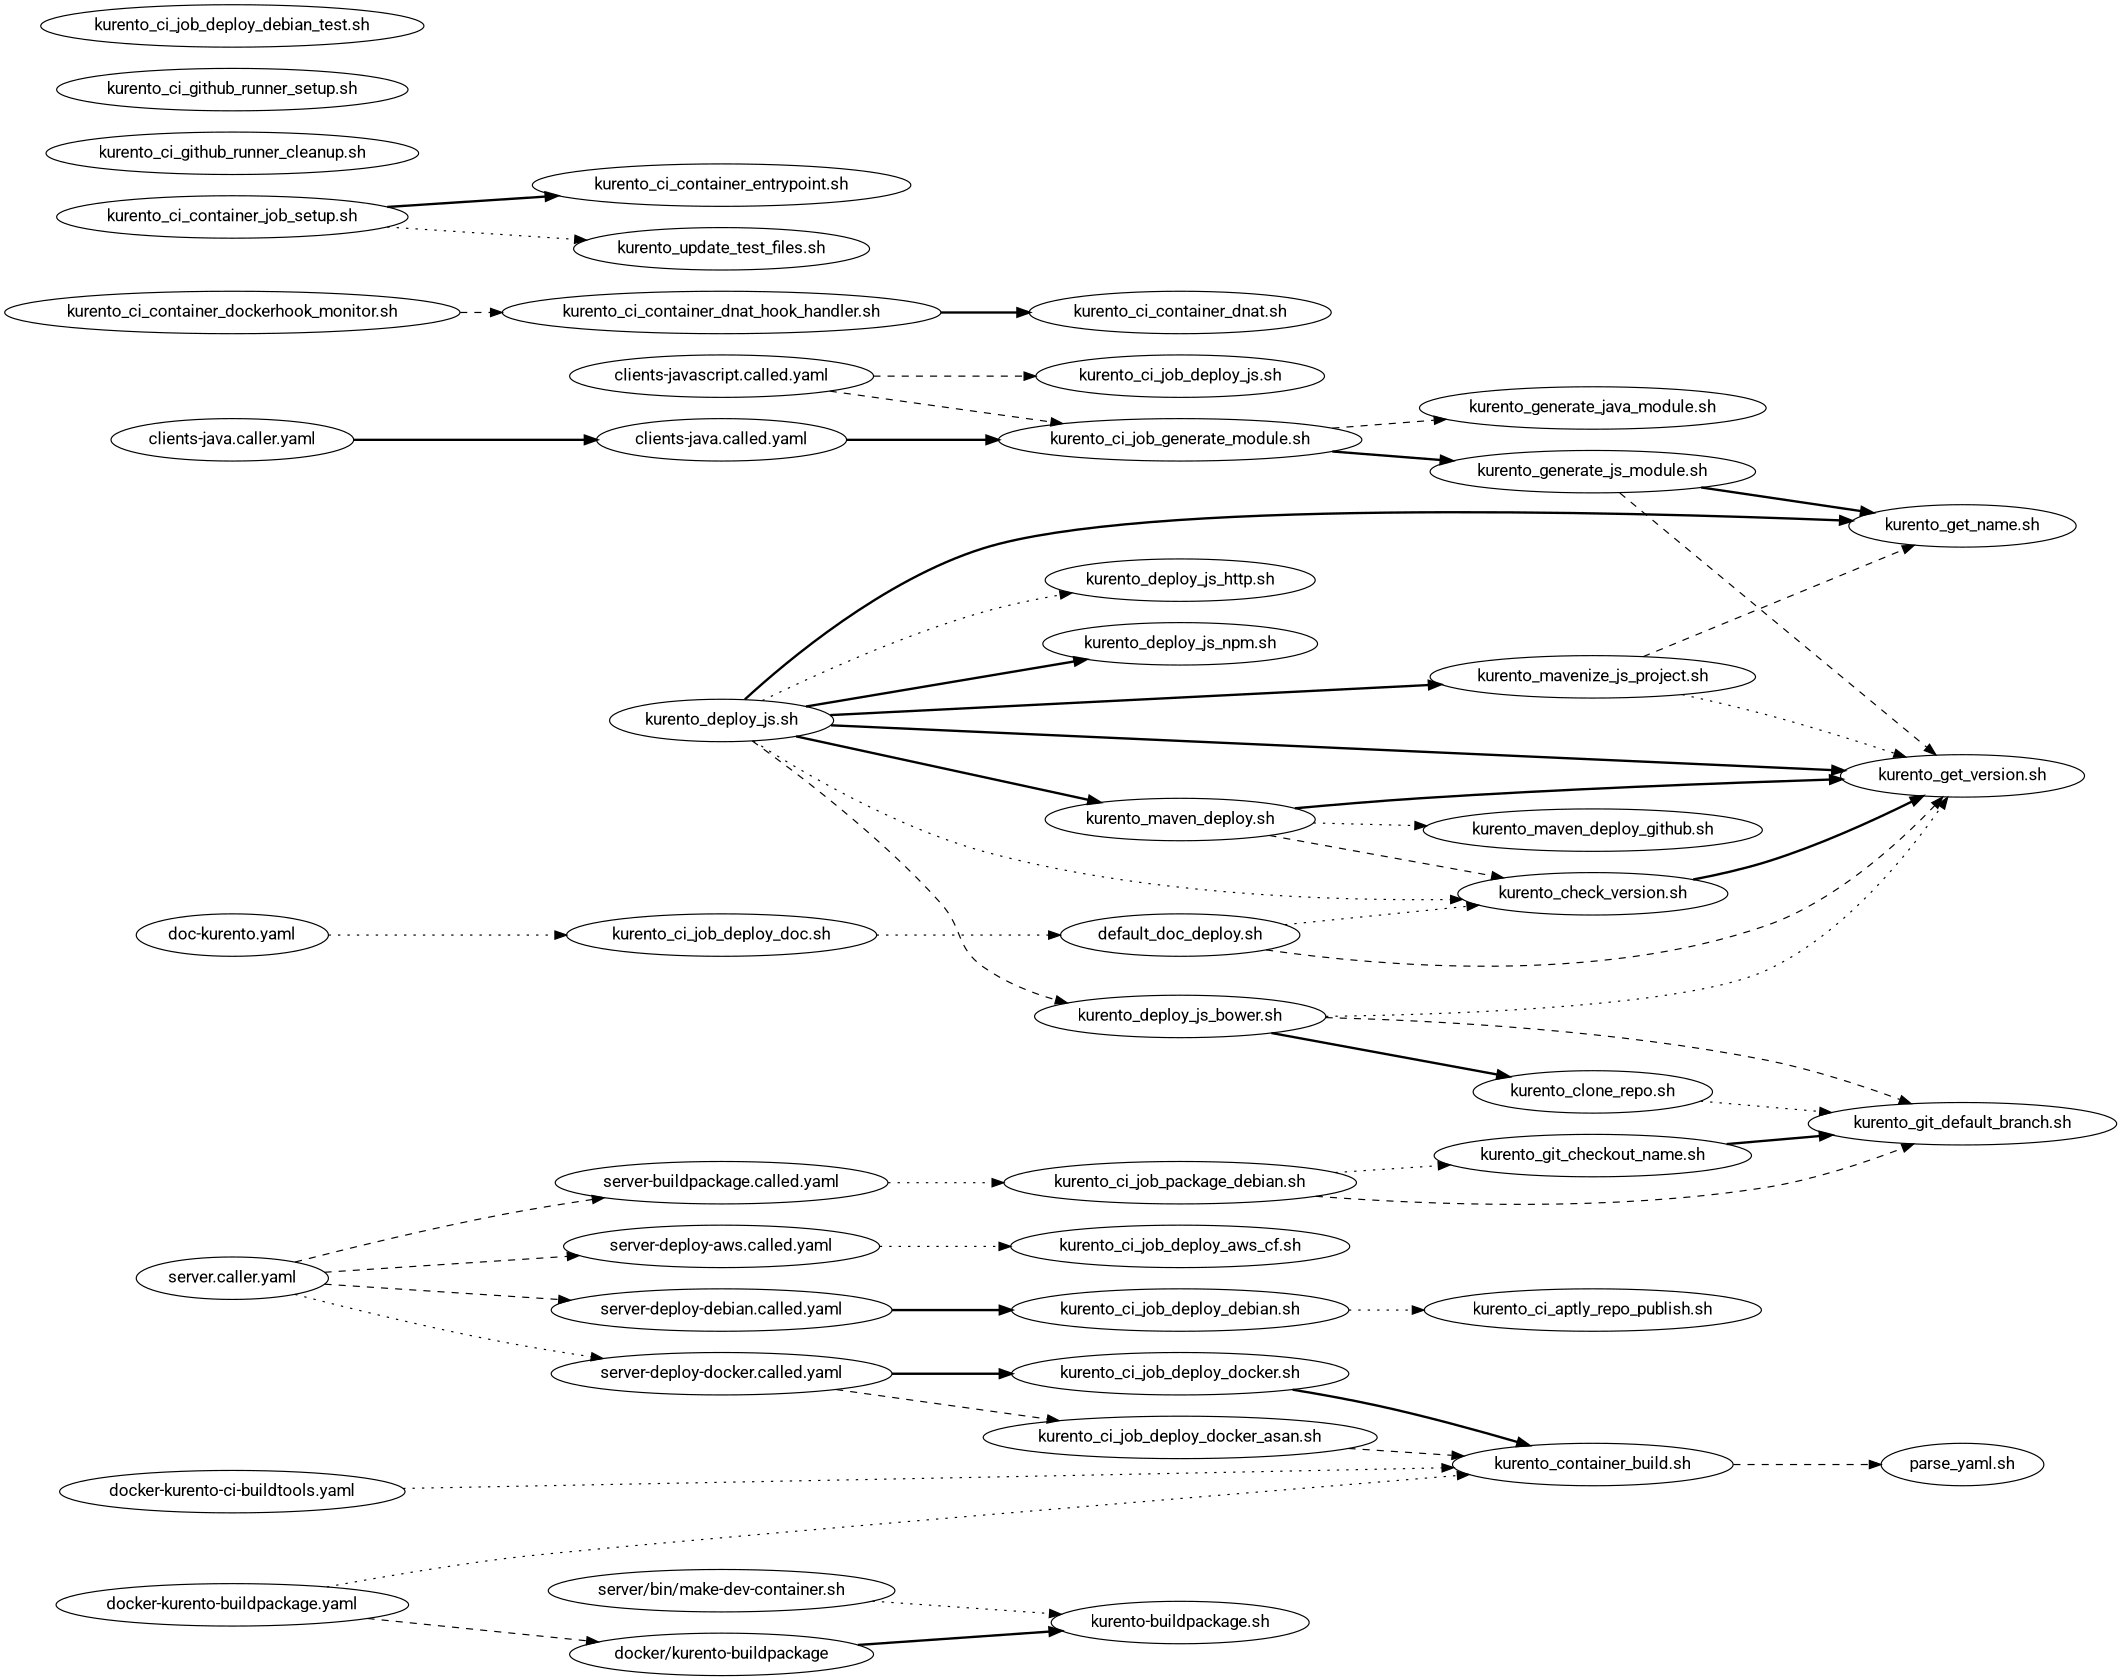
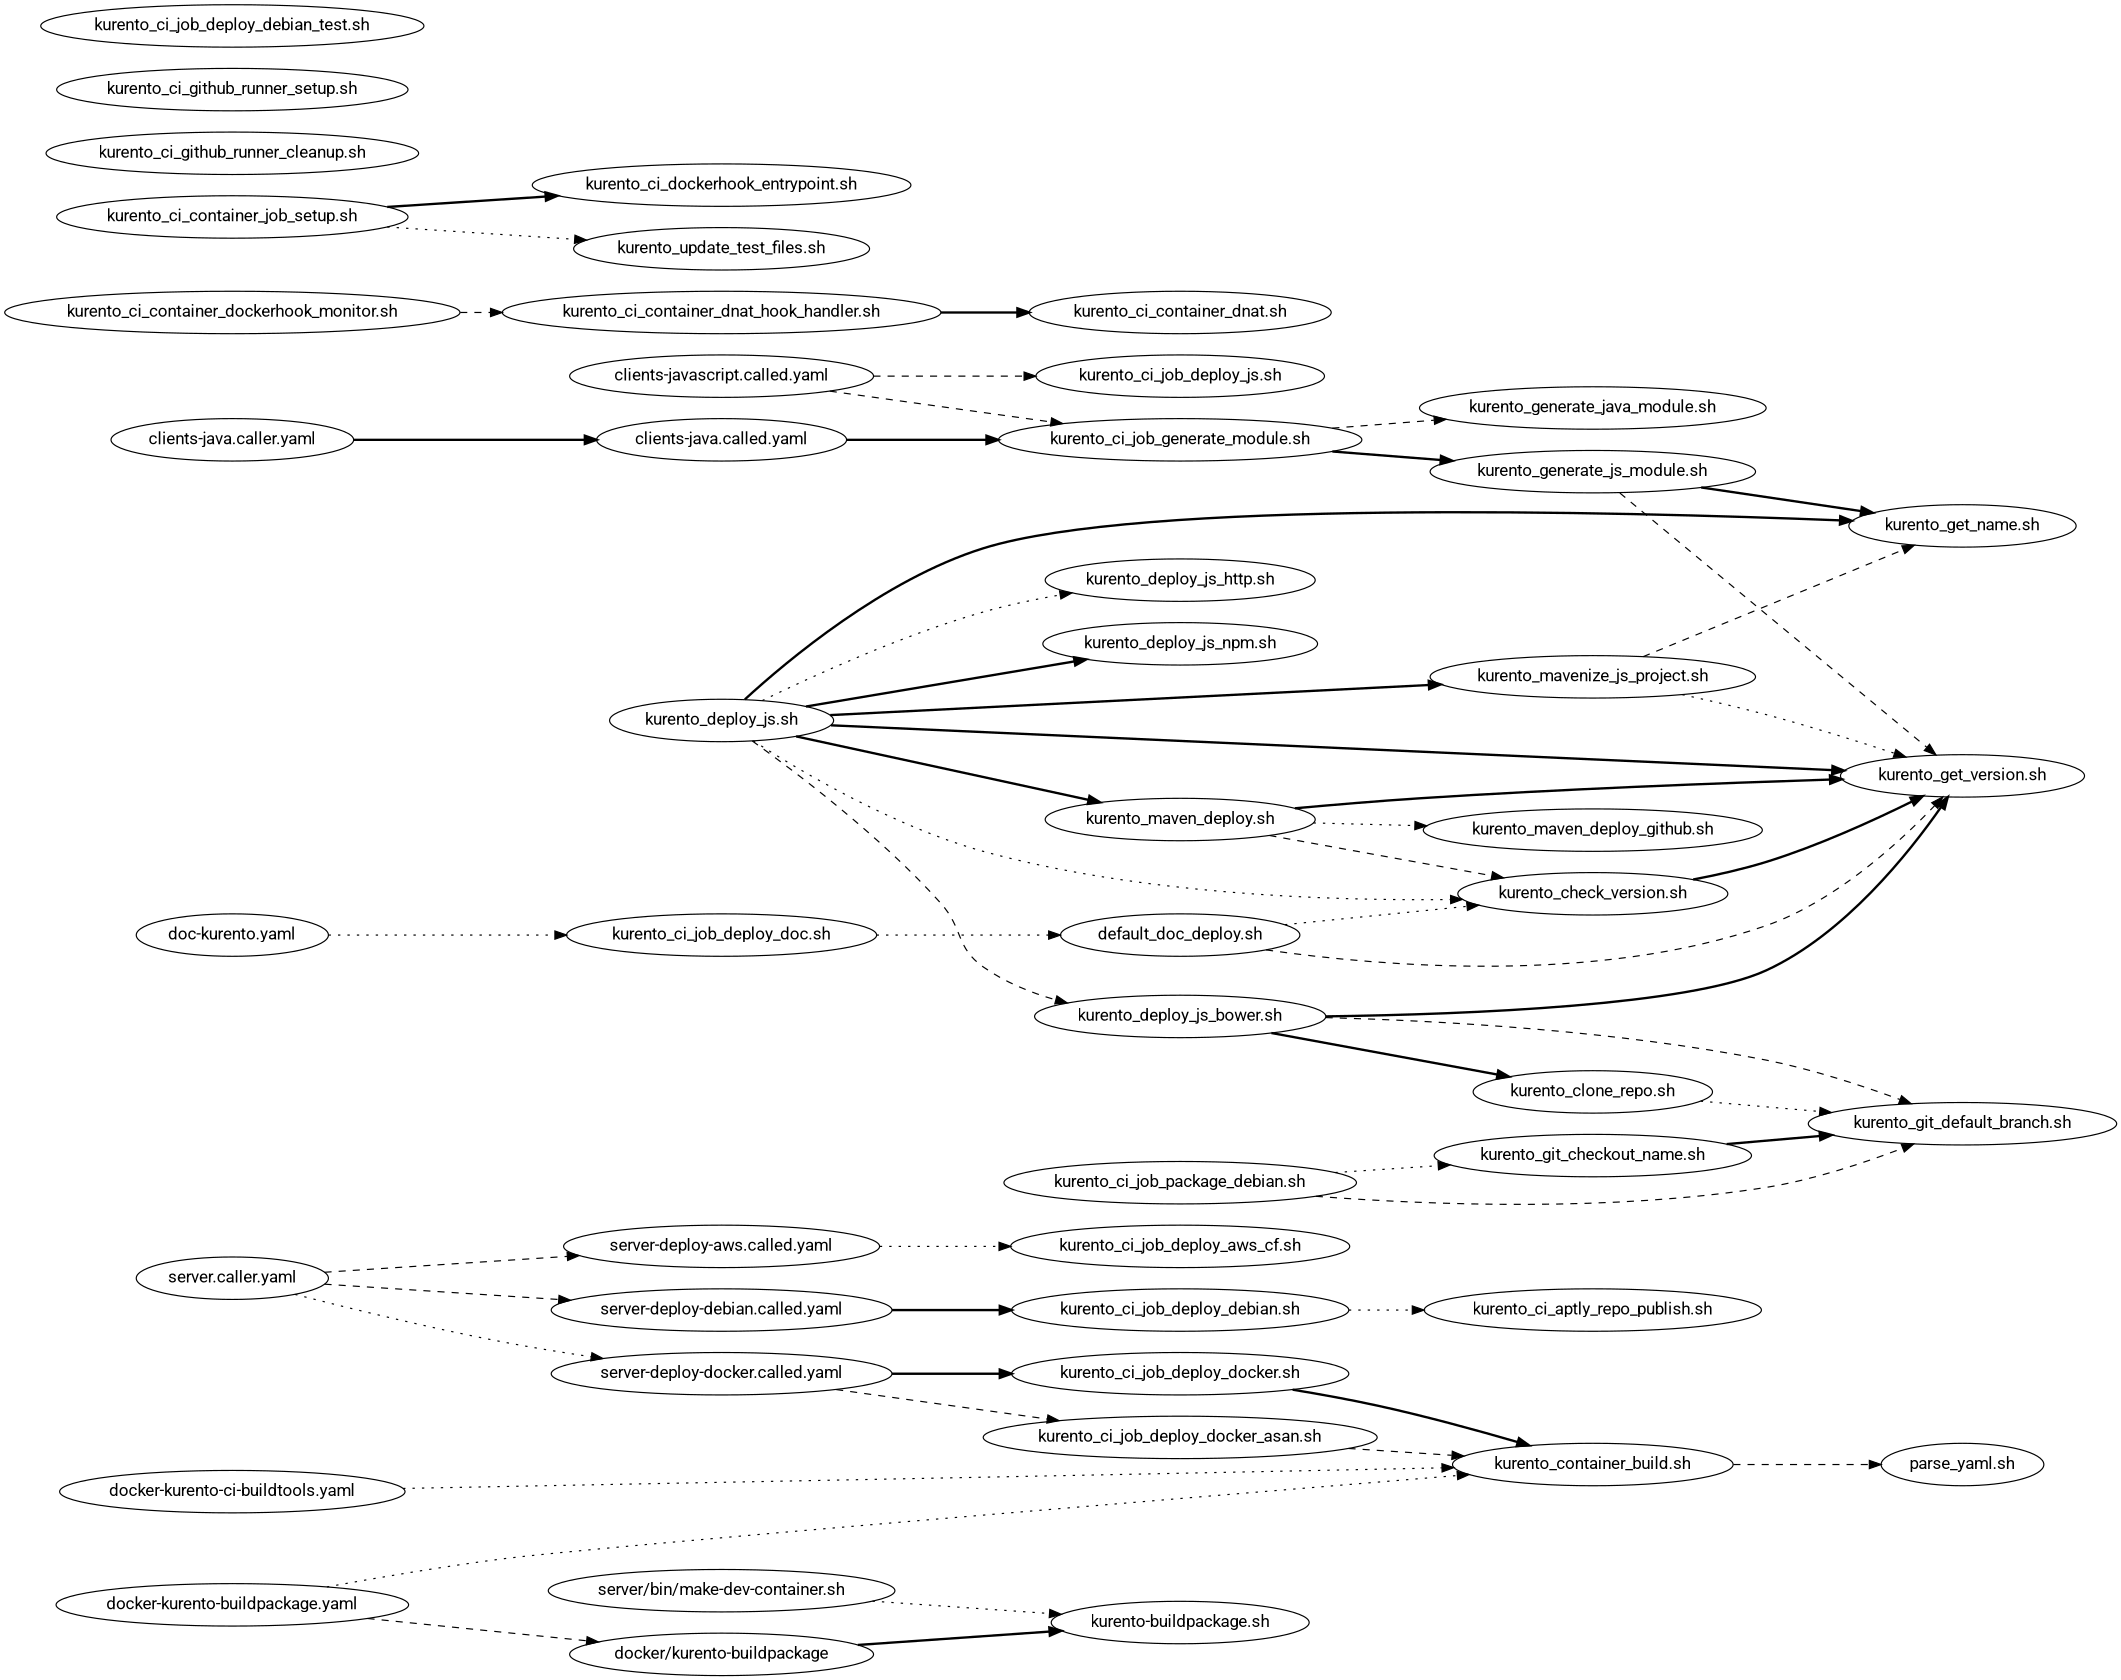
(722, 185) -> (722, 185)
(1668, 995) -> (1668, 995)
(722, 1183) -> none
